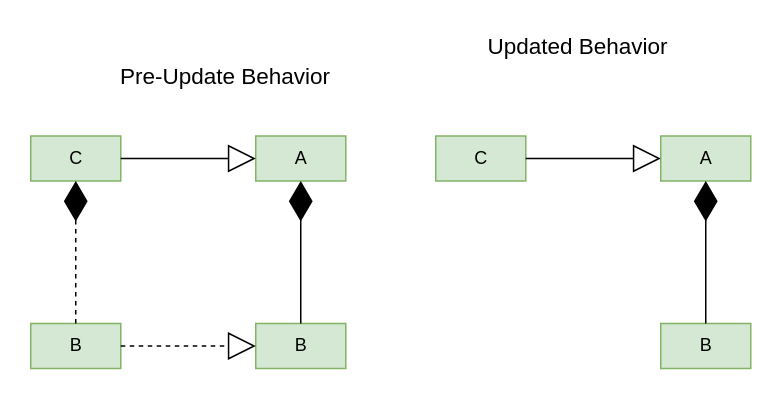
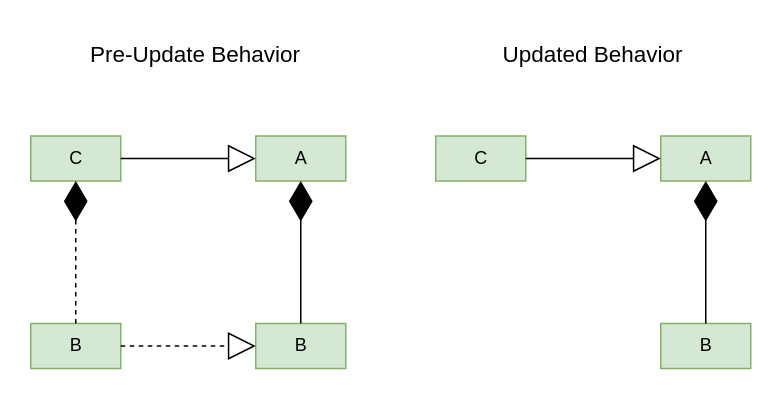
(578, 46) -> (593, 53)
(226, 76) -> (196, 53)
